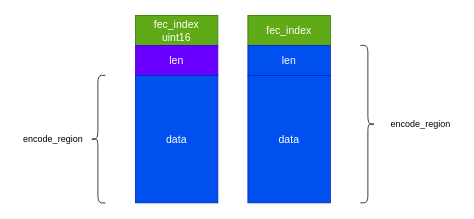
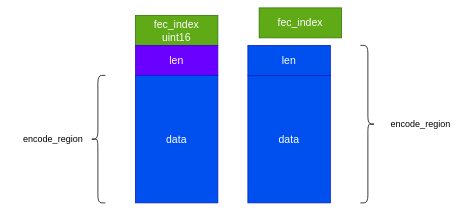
(289, 30) -> (300, 23)
